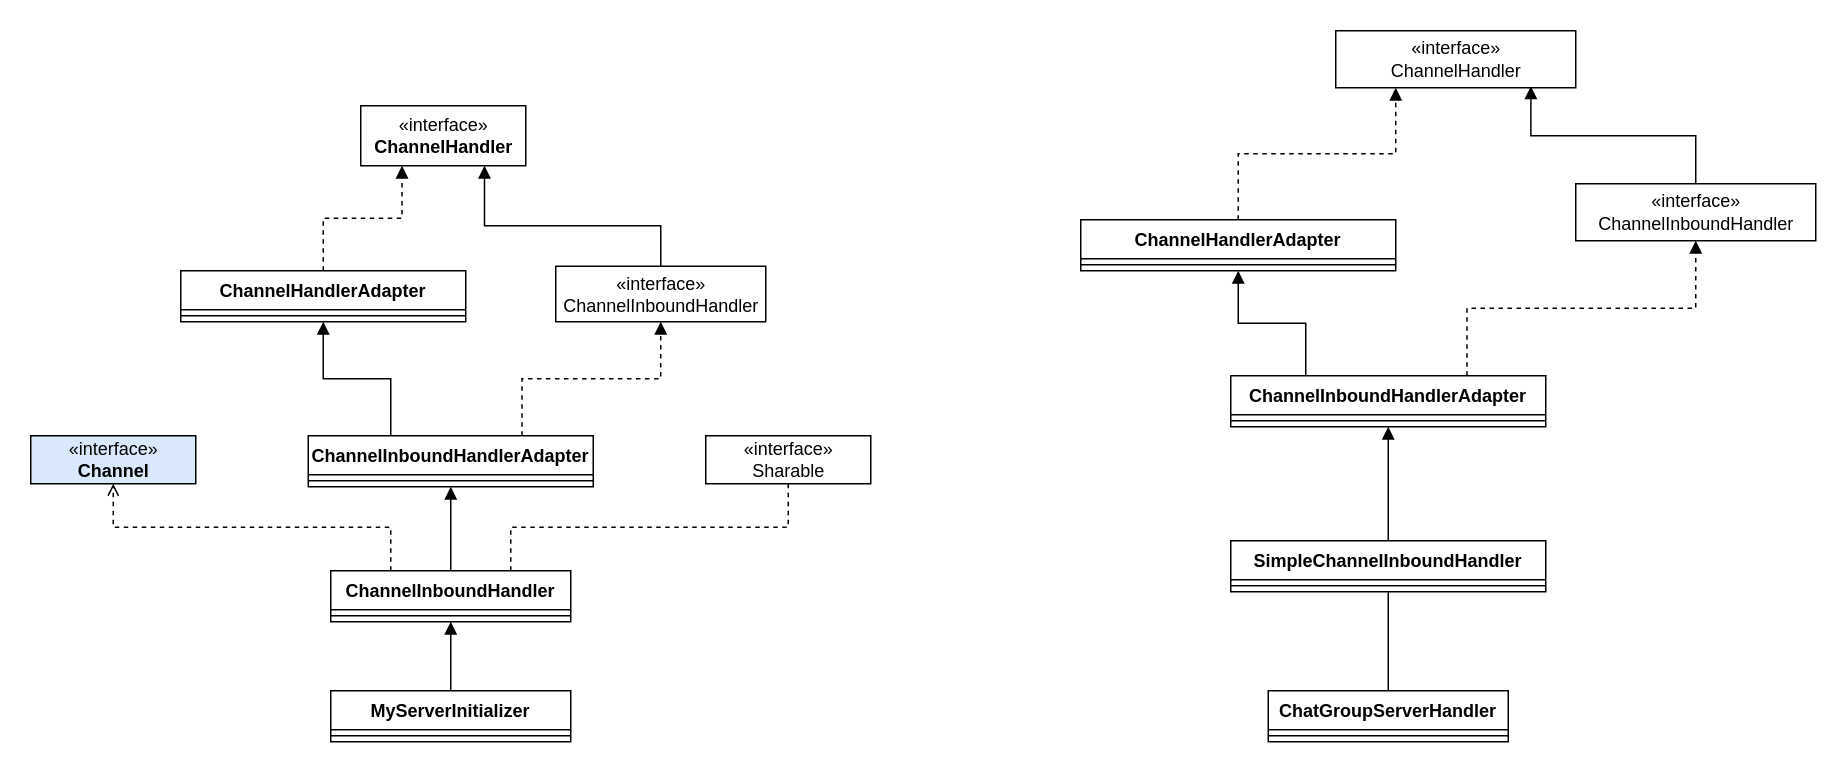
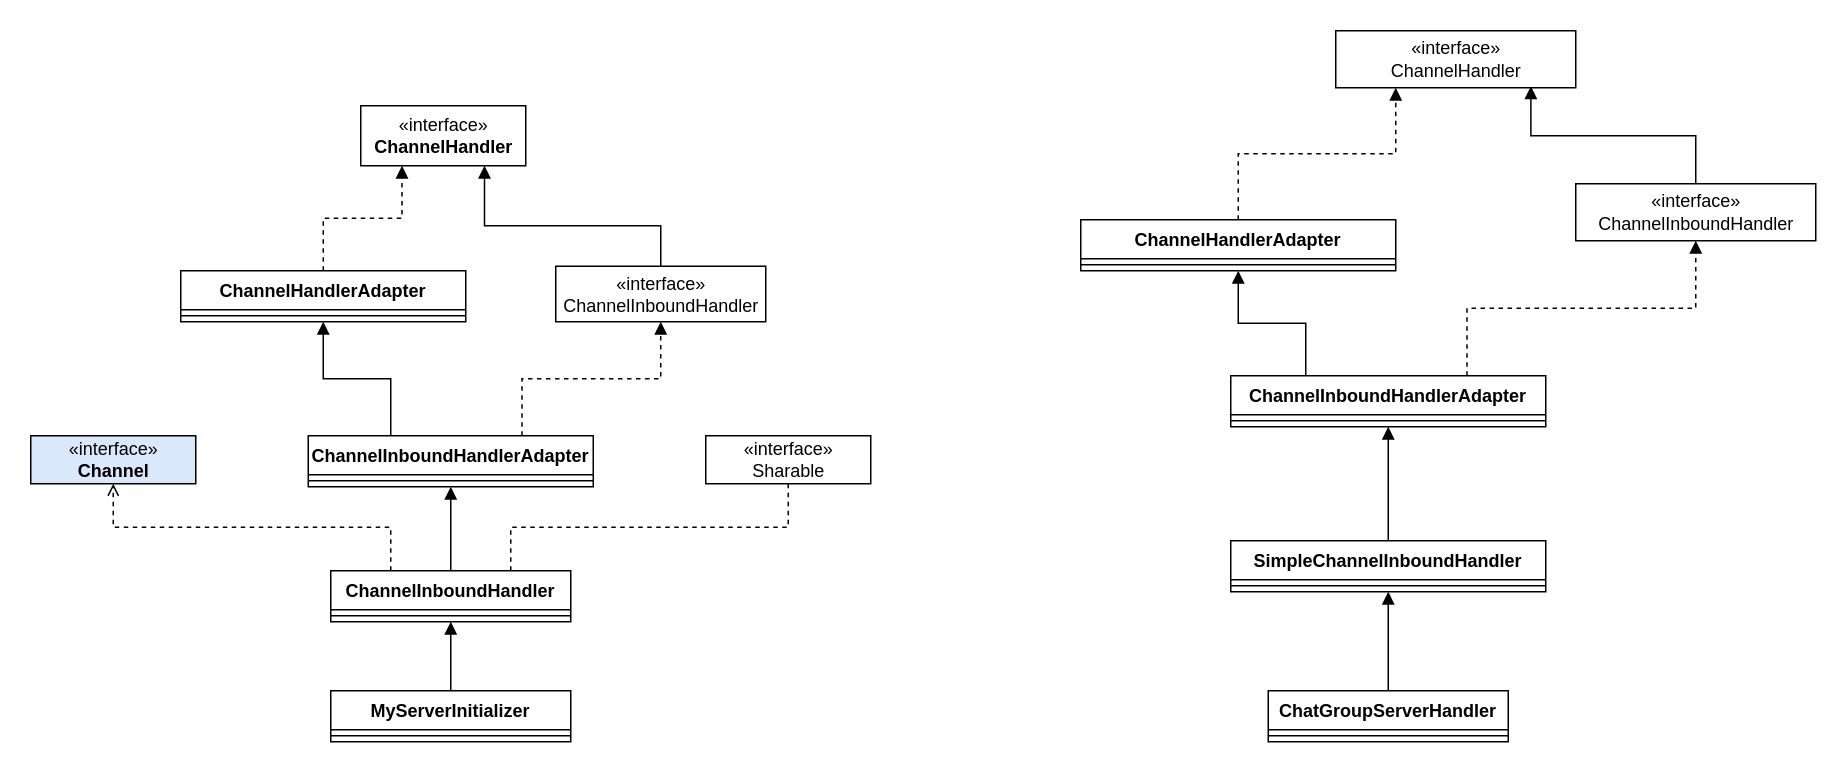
(1388, 600) -> (1388, 605)
